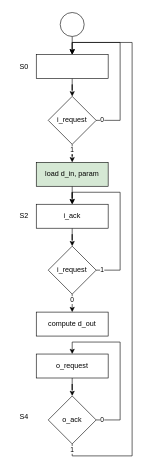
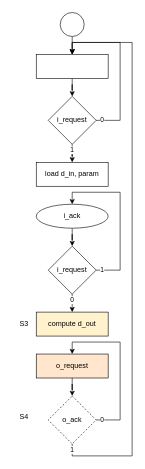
(24, 66) -> none
(72, 174) -> (72, 174)
(72, 188) -> none
(24, 216) -> none
(72, 216) -> (72, 216)
none -> (24, 324)
(72, 324) -> (72, 324)
(72, 366) -> (72, 366)
(72, 420) -> (72, 420)
